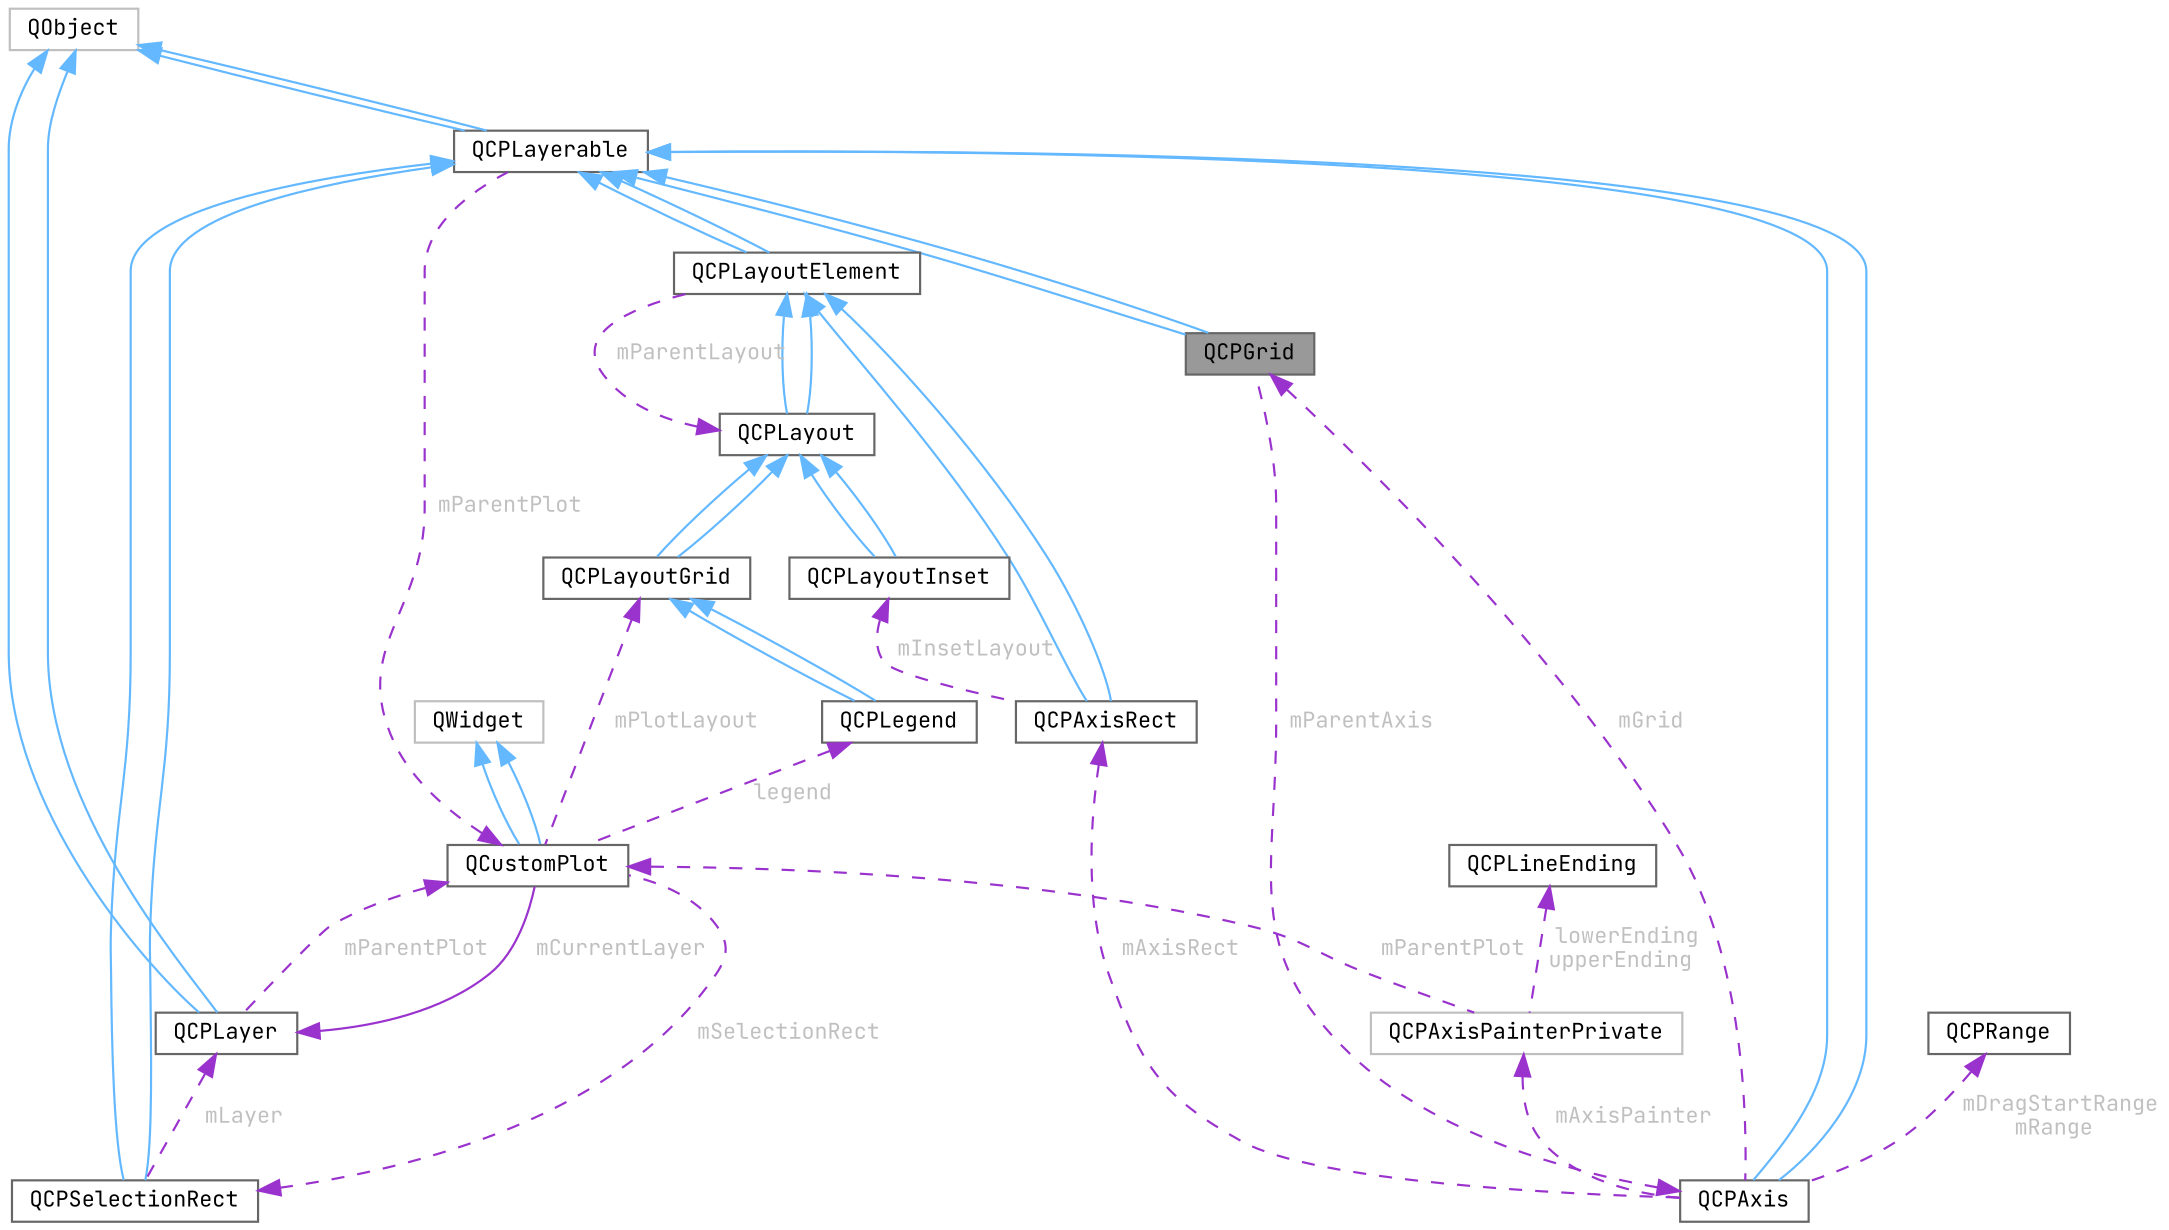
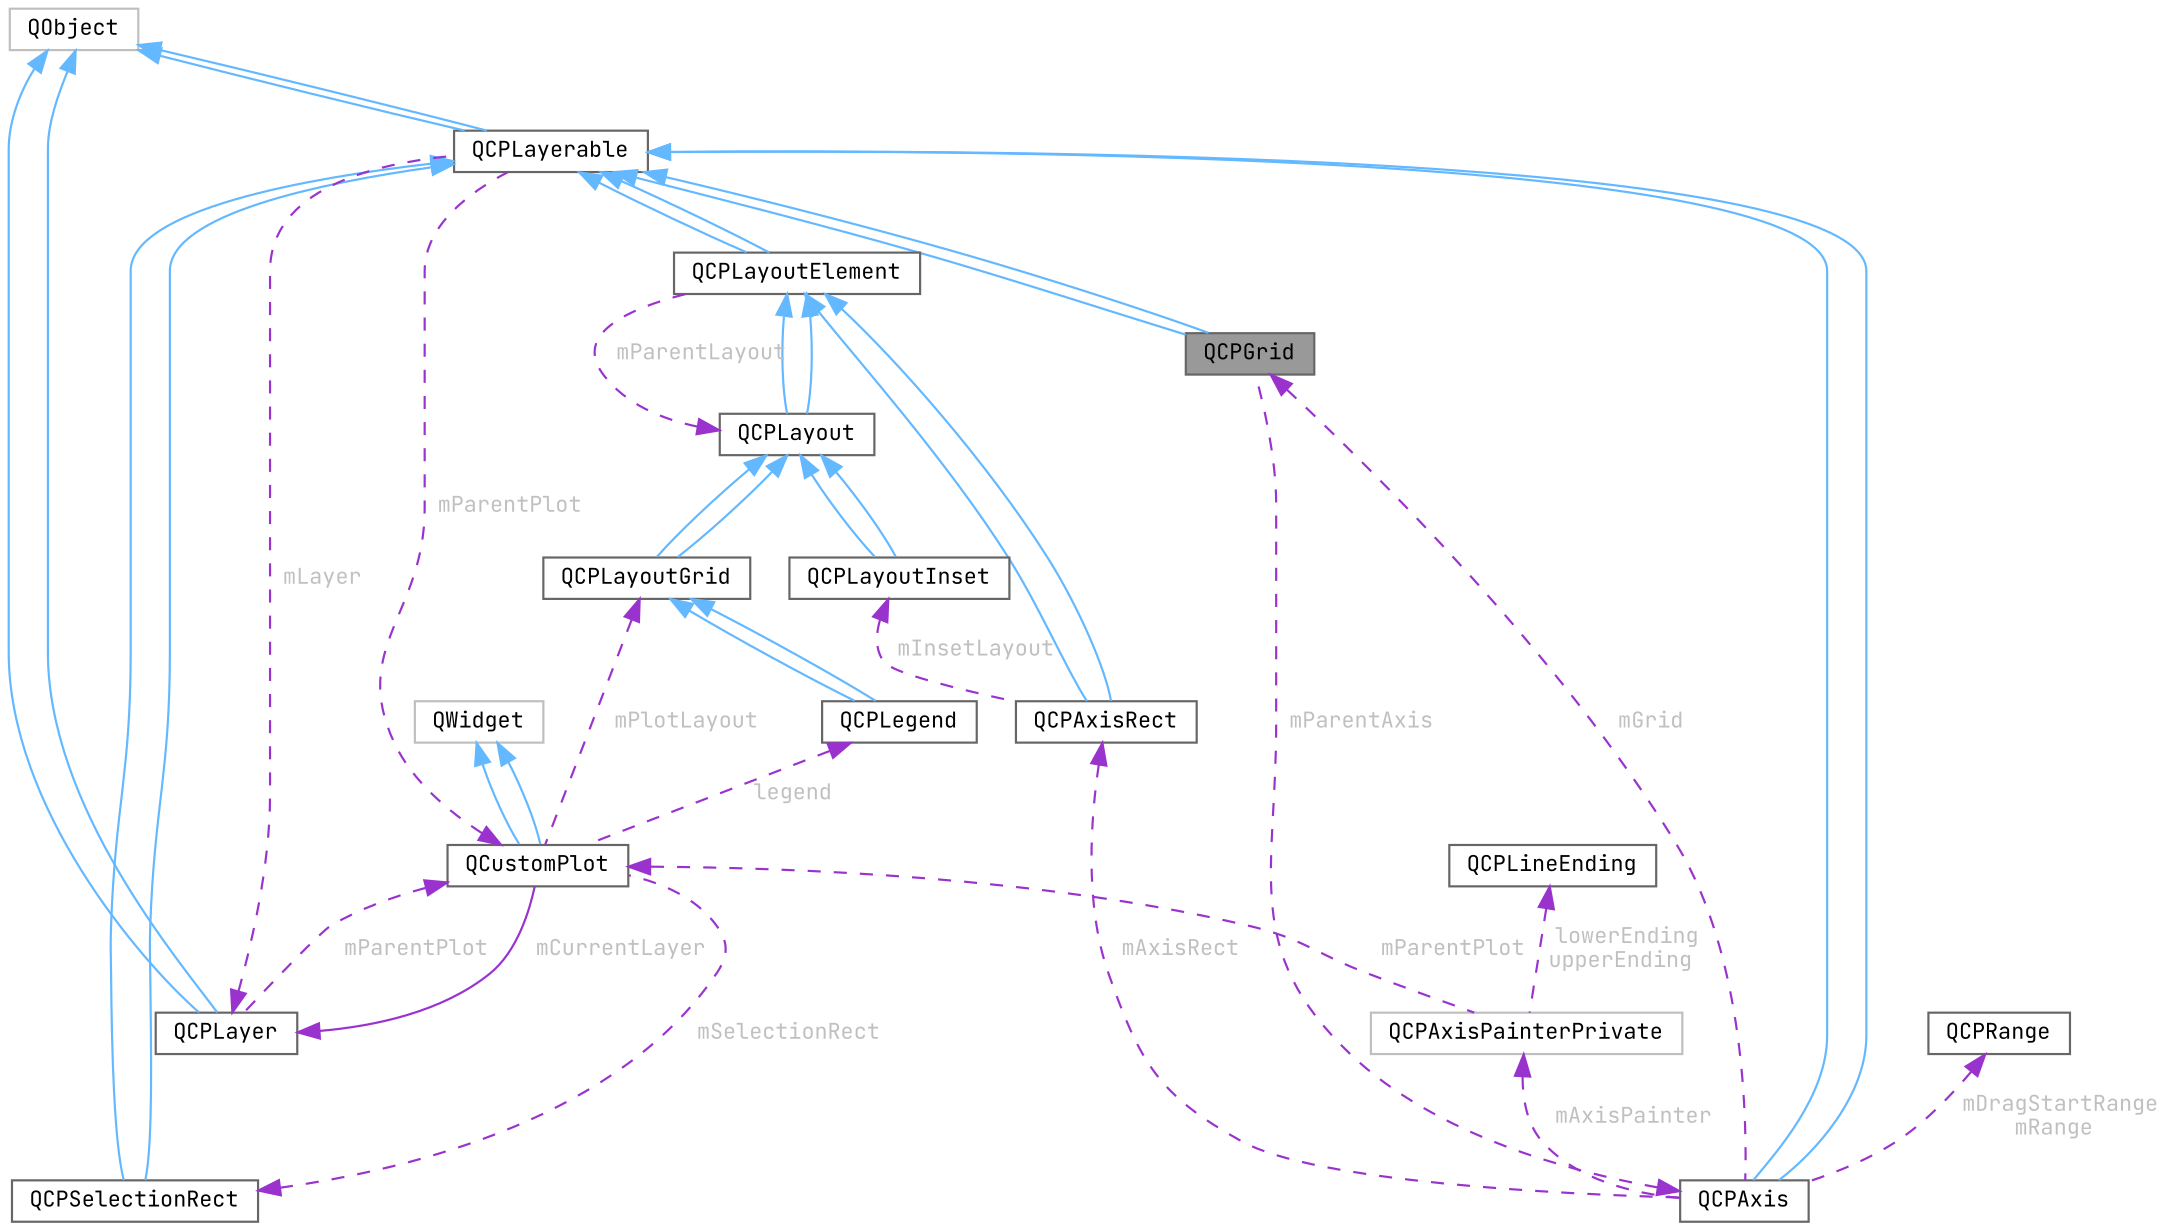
(175, 1127) -> (270, 514)
